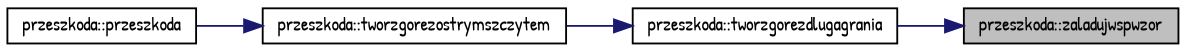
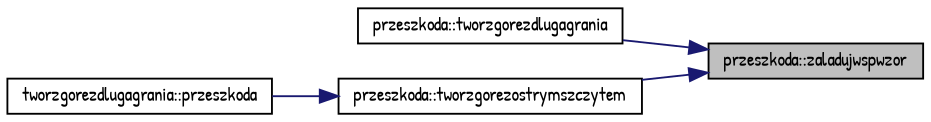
(102, 26) -> (140, 96)
(590, 26) -> (666, 77)
